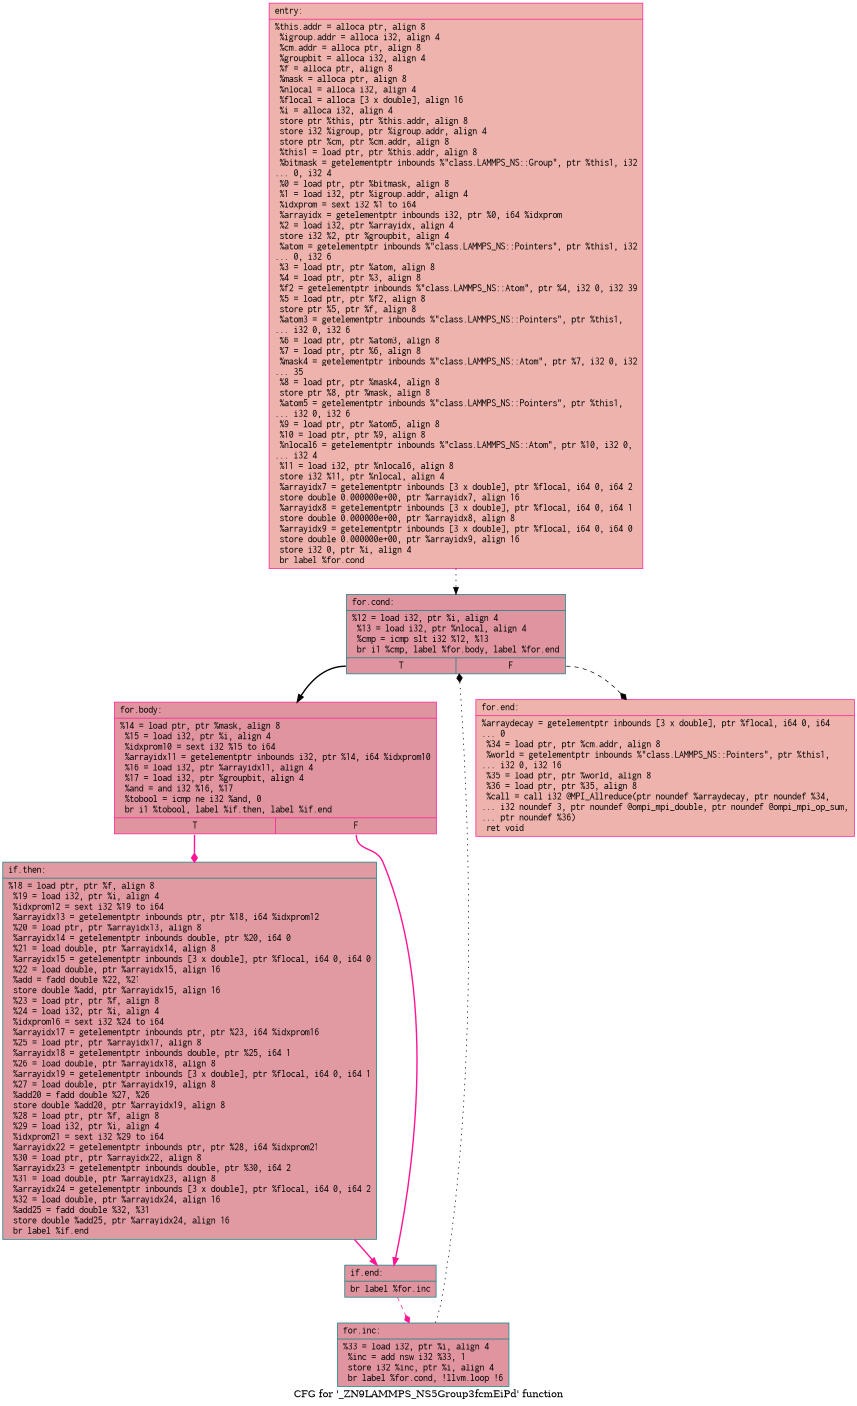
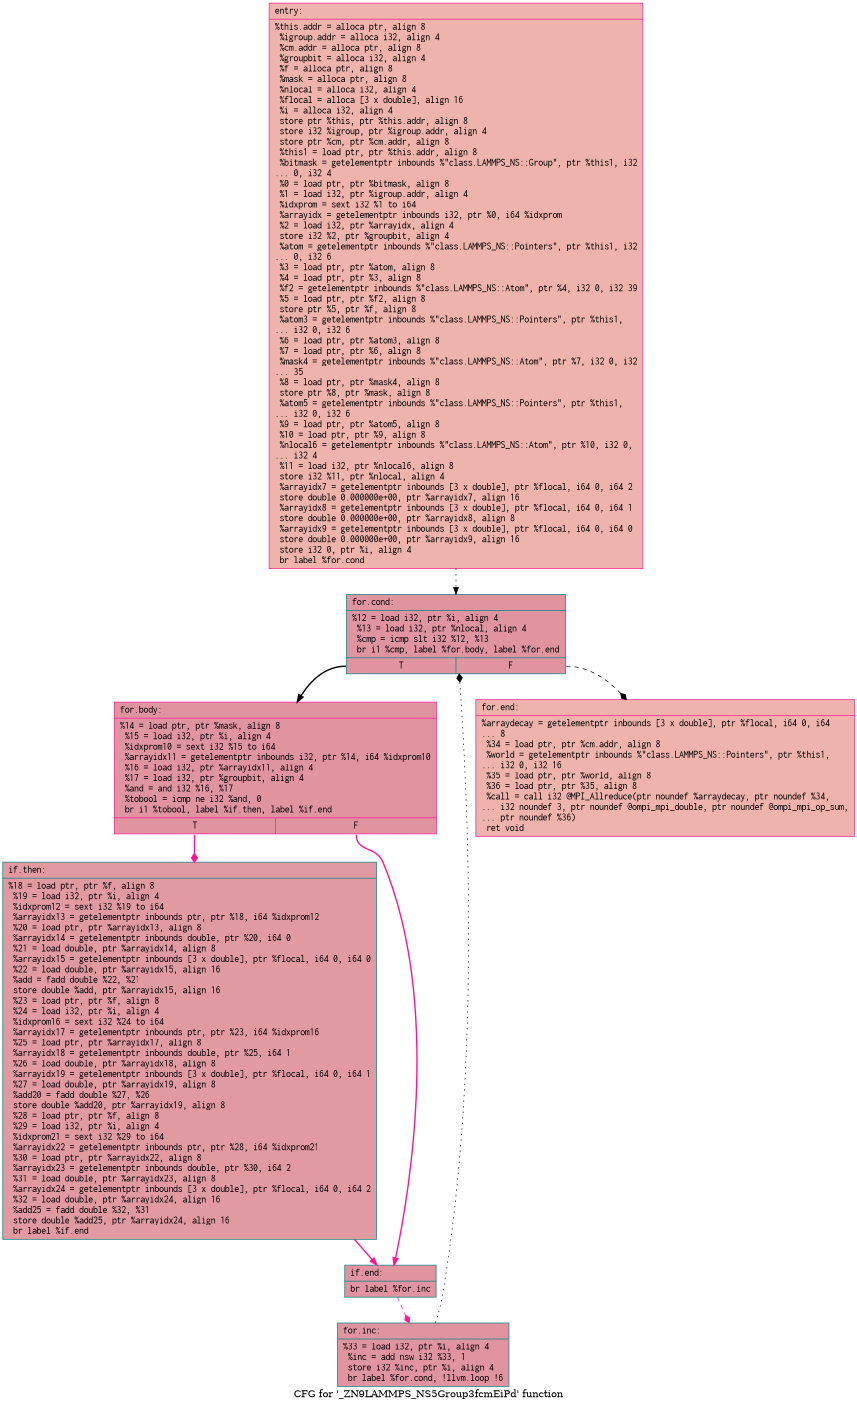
(493, 734) -> (493, 734)
